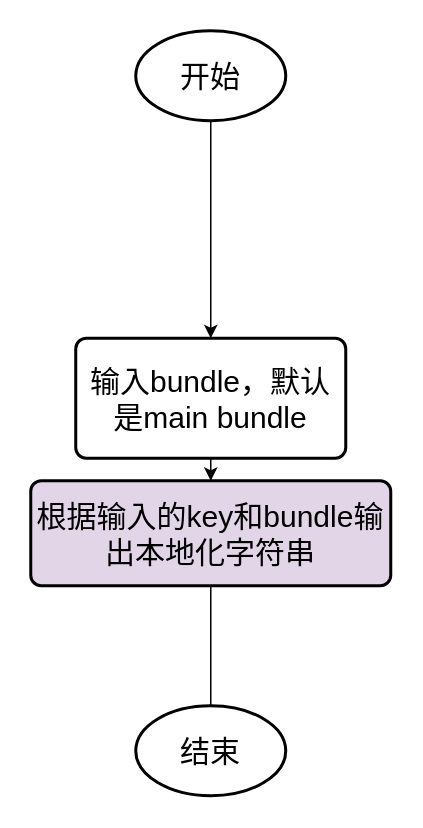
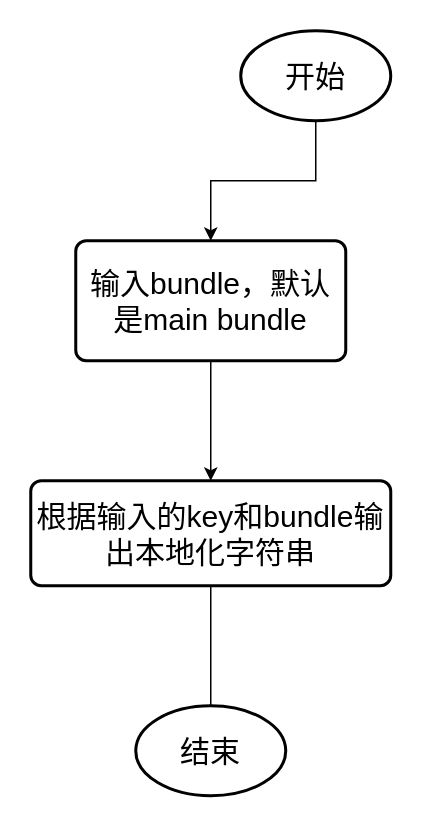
(211, 76) -> (316, 76)
(211, 398) -> (211, 301)
(211, 533) -> (211, 533)
